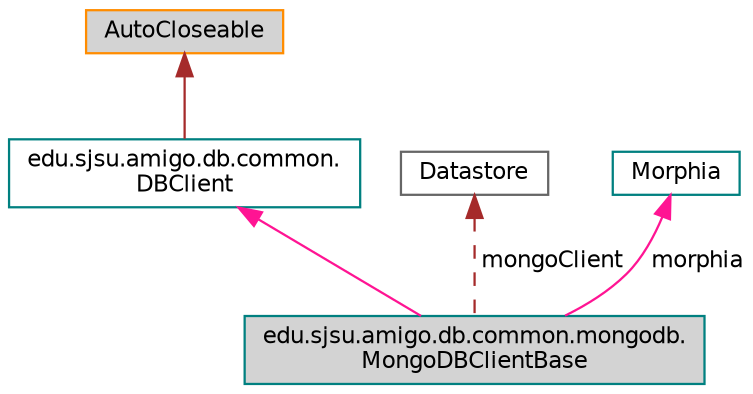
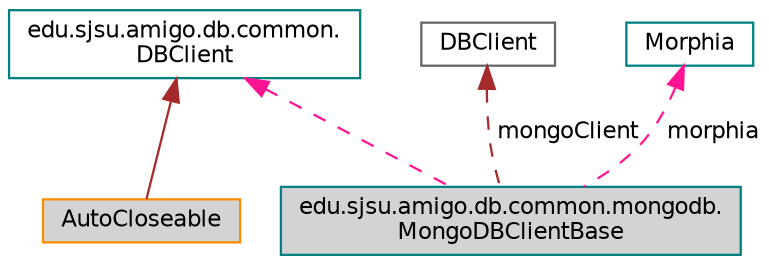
(185, 108) -> (159, 150)
(475, 173) -> (488, 44)
(340, 268) -> (358, 138)
(624, 276) -> (639, 146)
